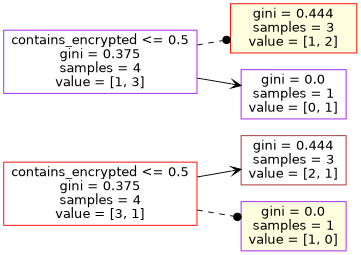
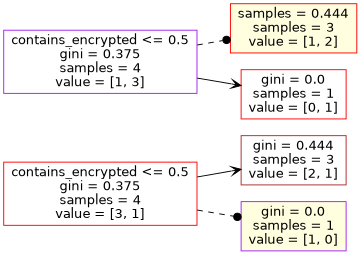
(294, 28) -> (294, 28)
(294, 94) -> (294, 94)
